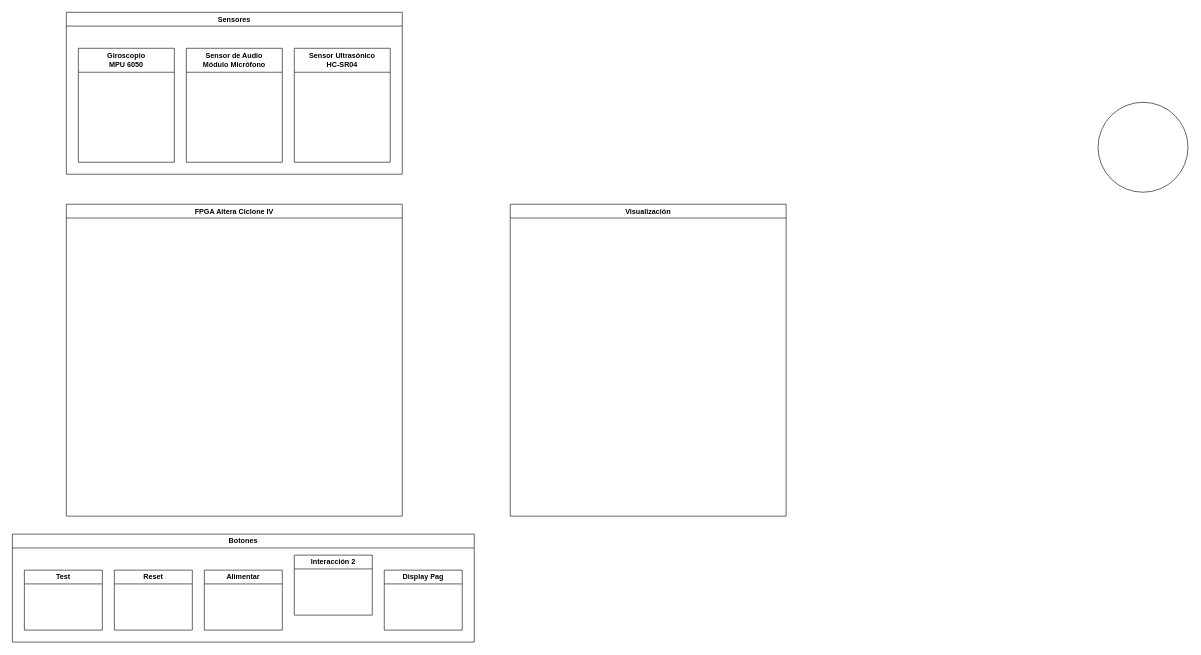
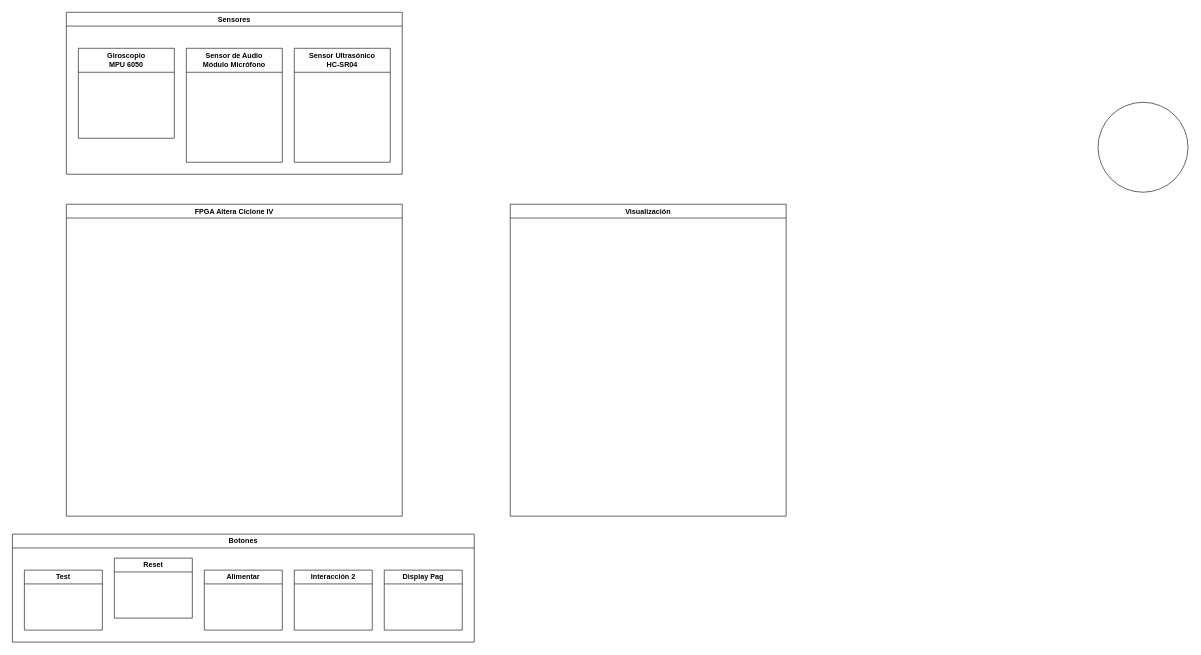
(126, 105) -> (126, 93)
(333, 585) -> (333, 600)
(153, 600) -> (153, 588)
